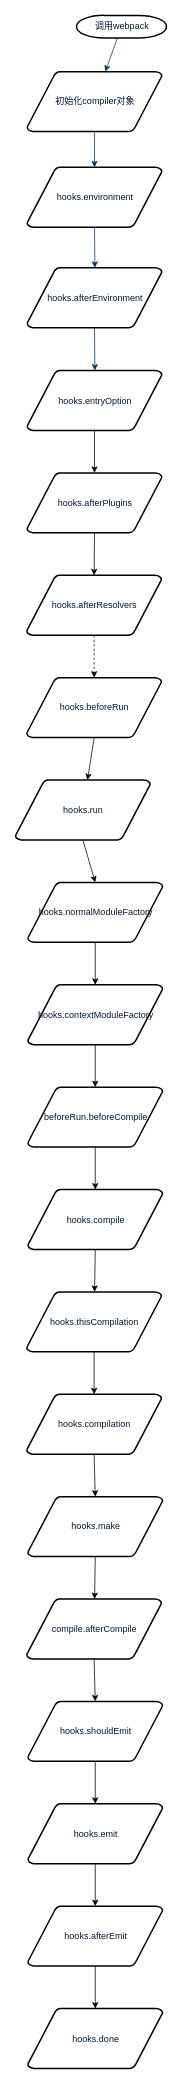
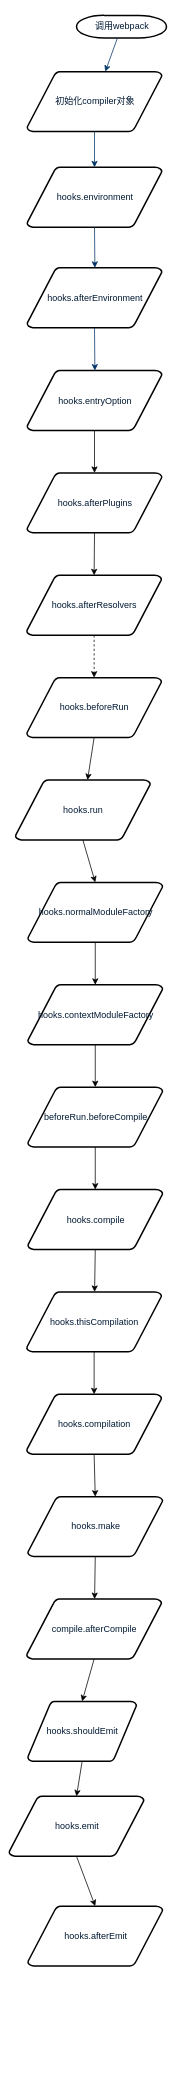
(95, 1731) -> (82, 1731)
(95, 1834) -> (77, 1826)
(95, 1984) -> none
(95, 2039) -> none
